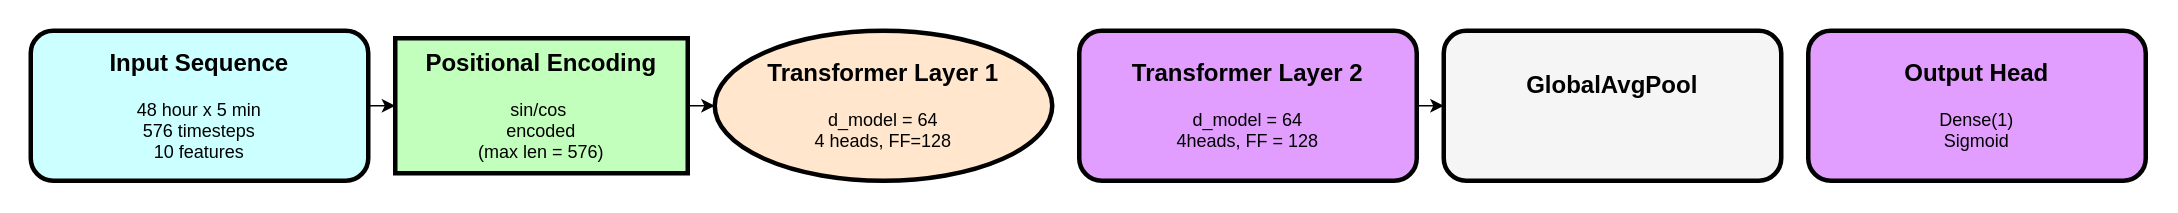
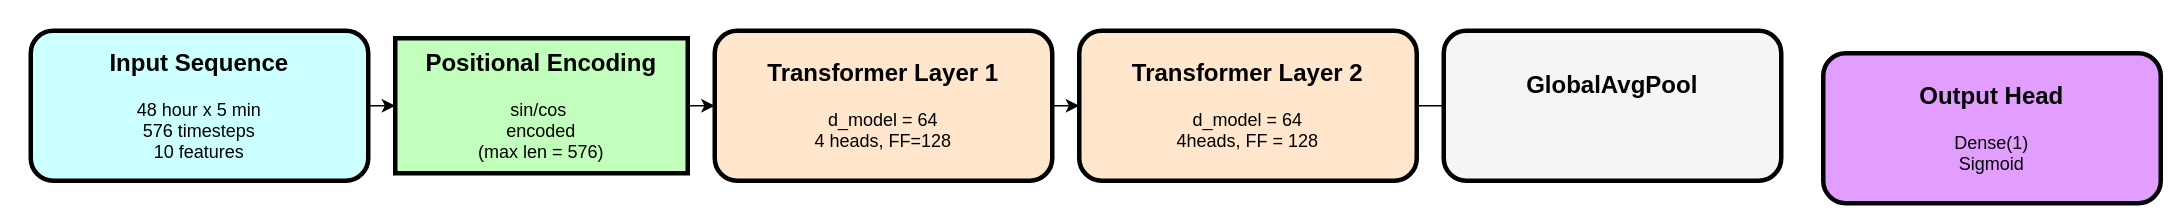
(884, 106) -> (884, 106)
none -> (1054, 106)
(1248, 106) -> (1248, 106)
(1432, 106) -> (1436, 106)
(1977, 106) -> (1992, 128)
